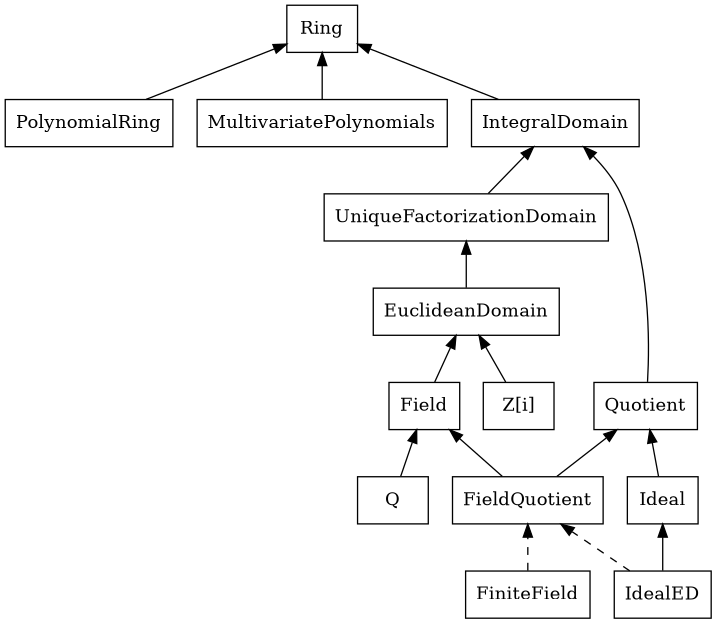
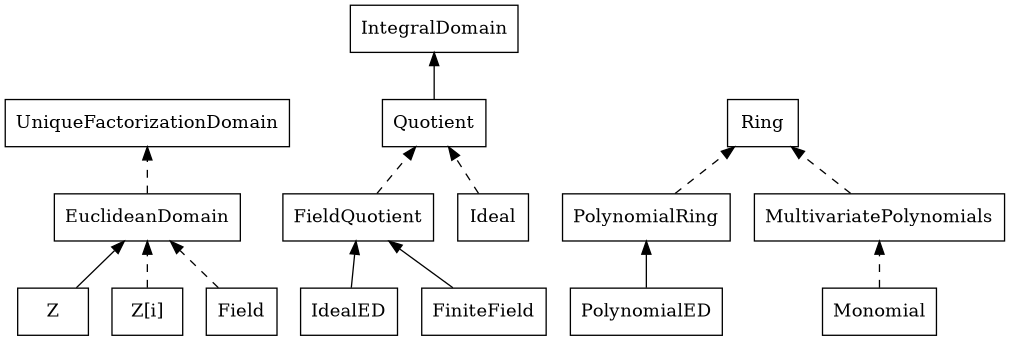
(210, 74) -> (699, 174)
(434, 74) -> none
(322, 82) -> (826, 174)
(506, 175) -> none
(466, 271) -> (147, 177)
none -> (53, 312)
none -> (646, 312)
none -> (879, 312)
(443, 365) -> (199, 269)
(496, 365) -> (147, 271)
(481, 457) -> none
(582, 457) -> (392, 175)
(655, 460) -> (467, 176)
(393, 500) -> none
(601, 551) -> (353, 271)
(528, 554) -> (426, 268)
(663, 554) -> none
